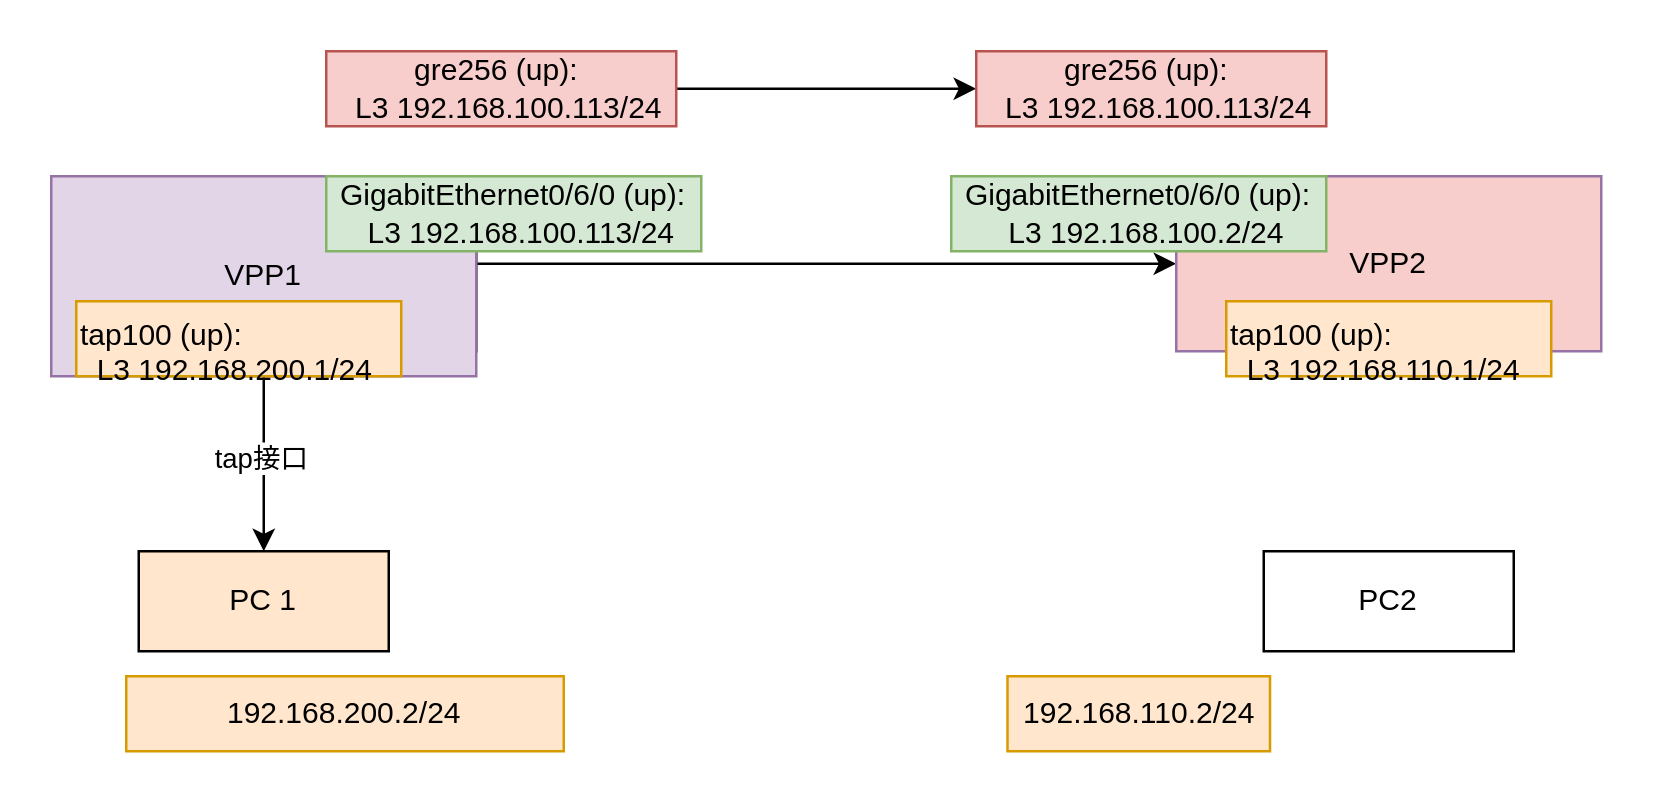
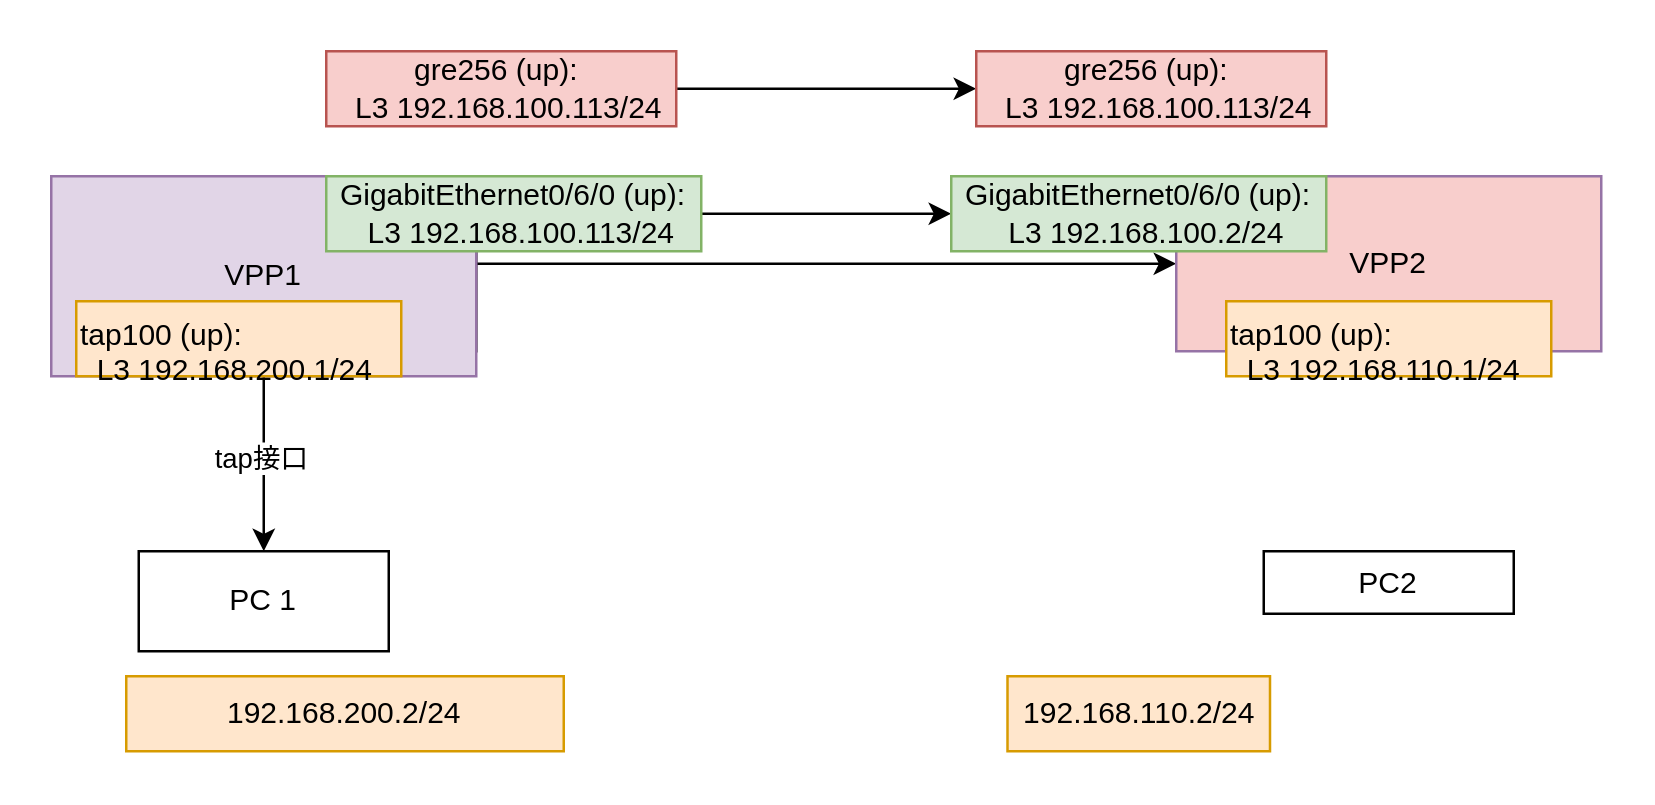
none -> (818, 214)
(264, 601) -> (264, 601)
(1389, 601) -> (1389, 583)
